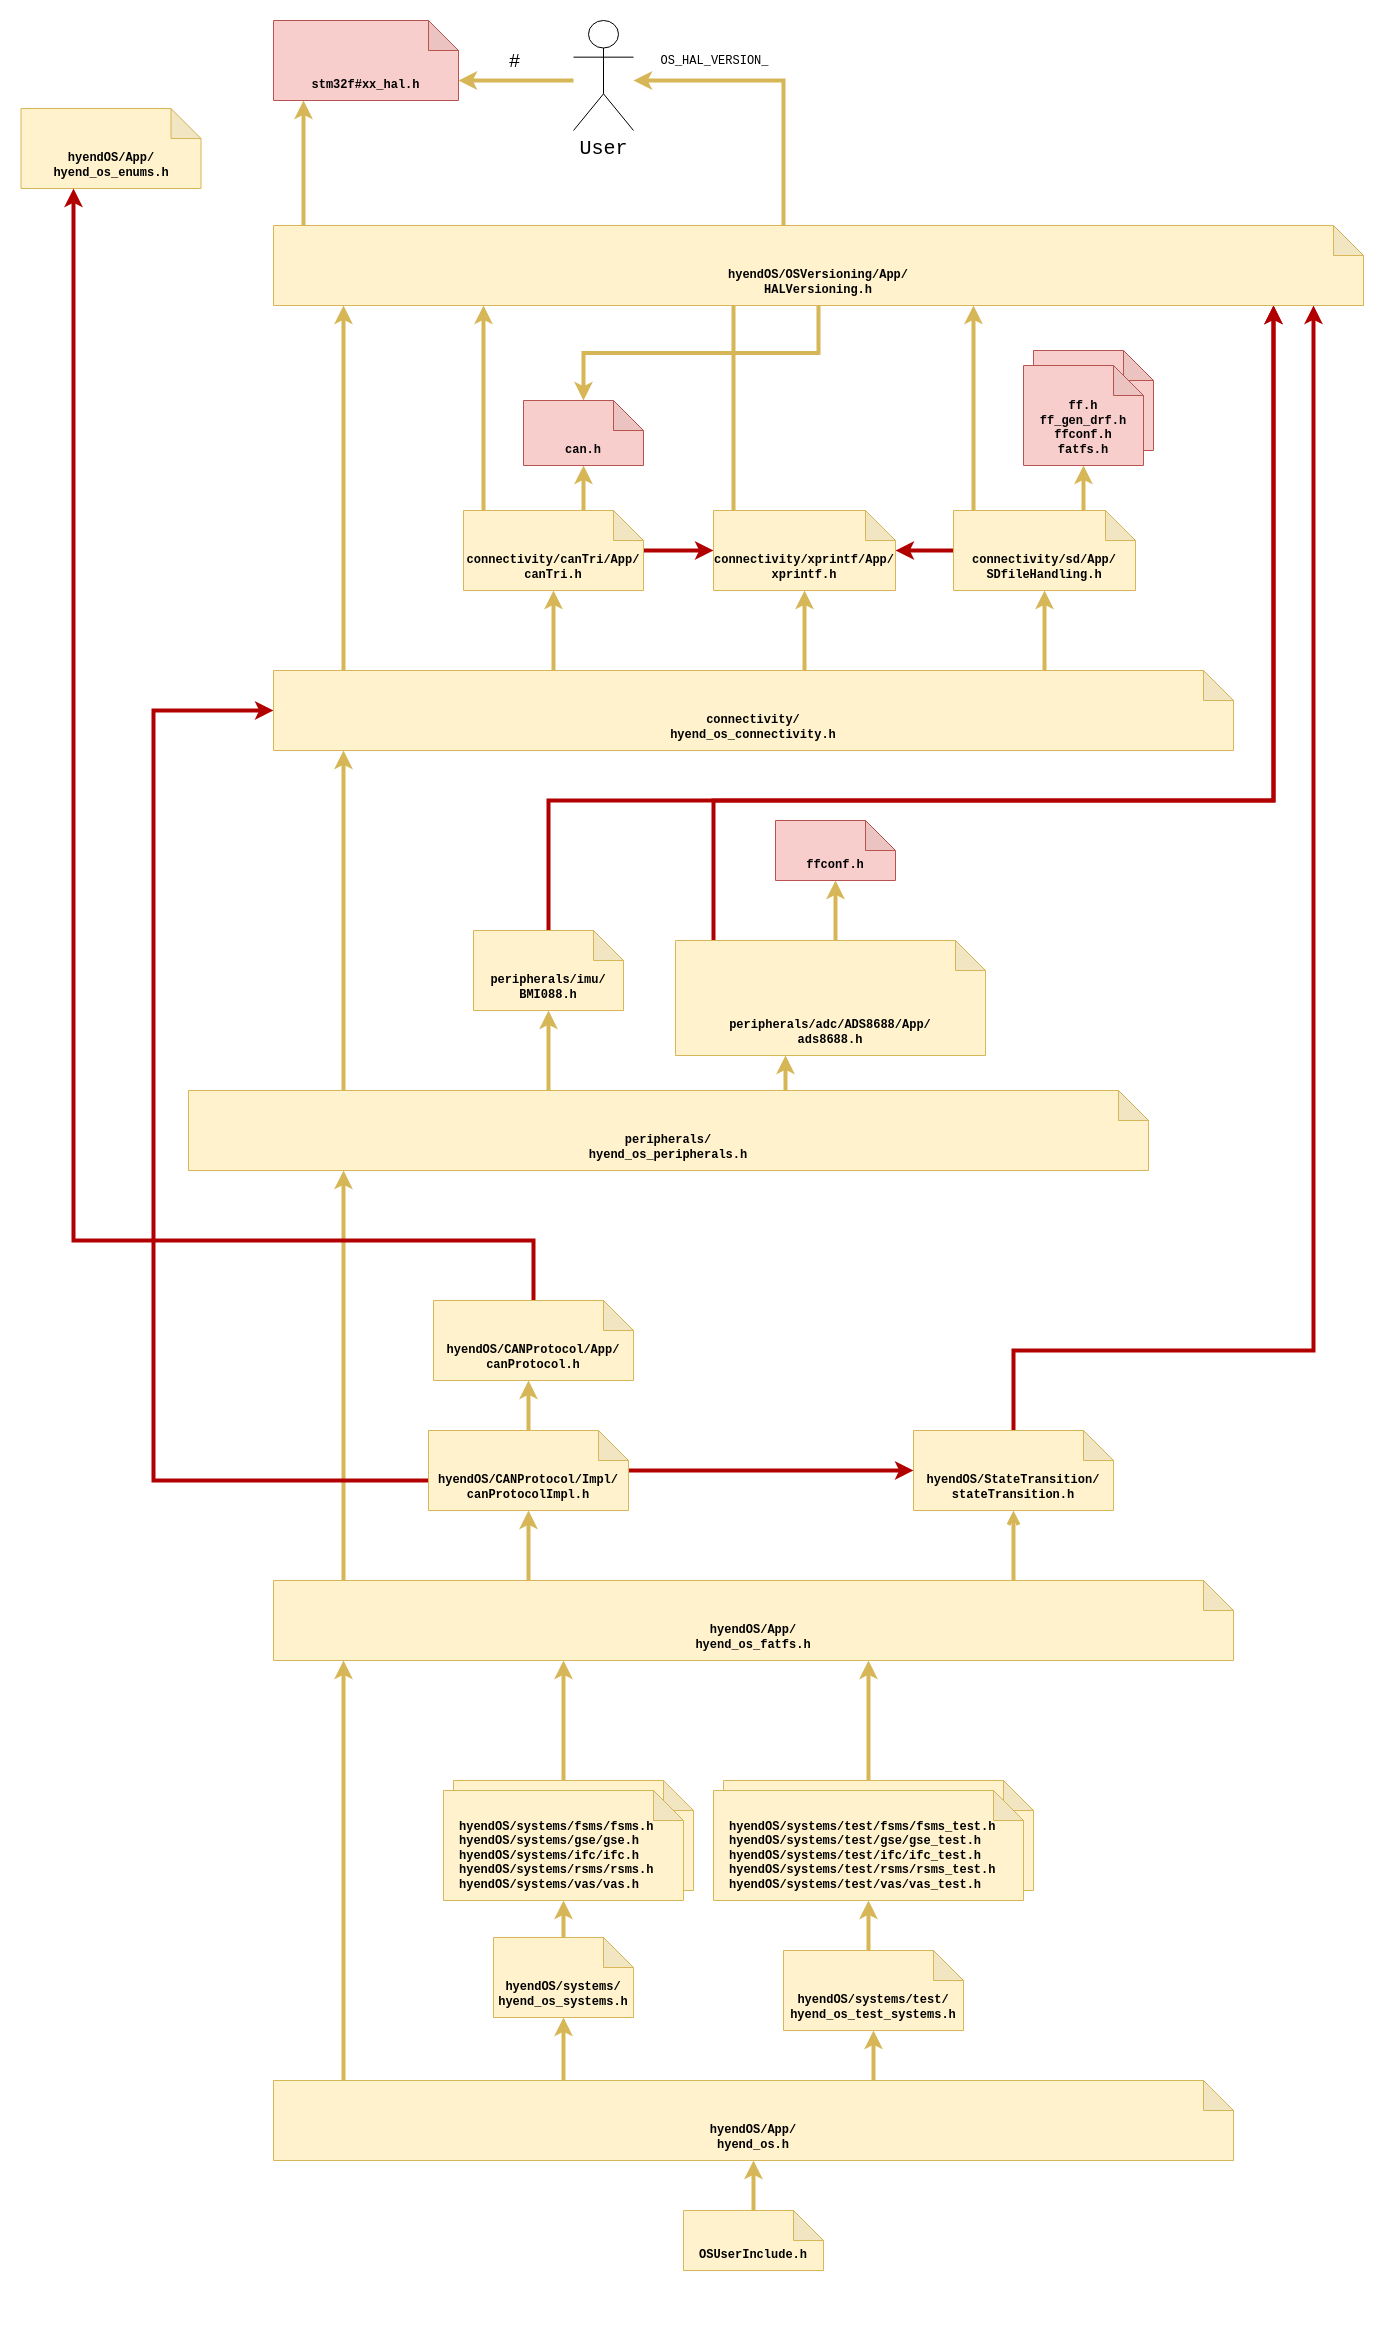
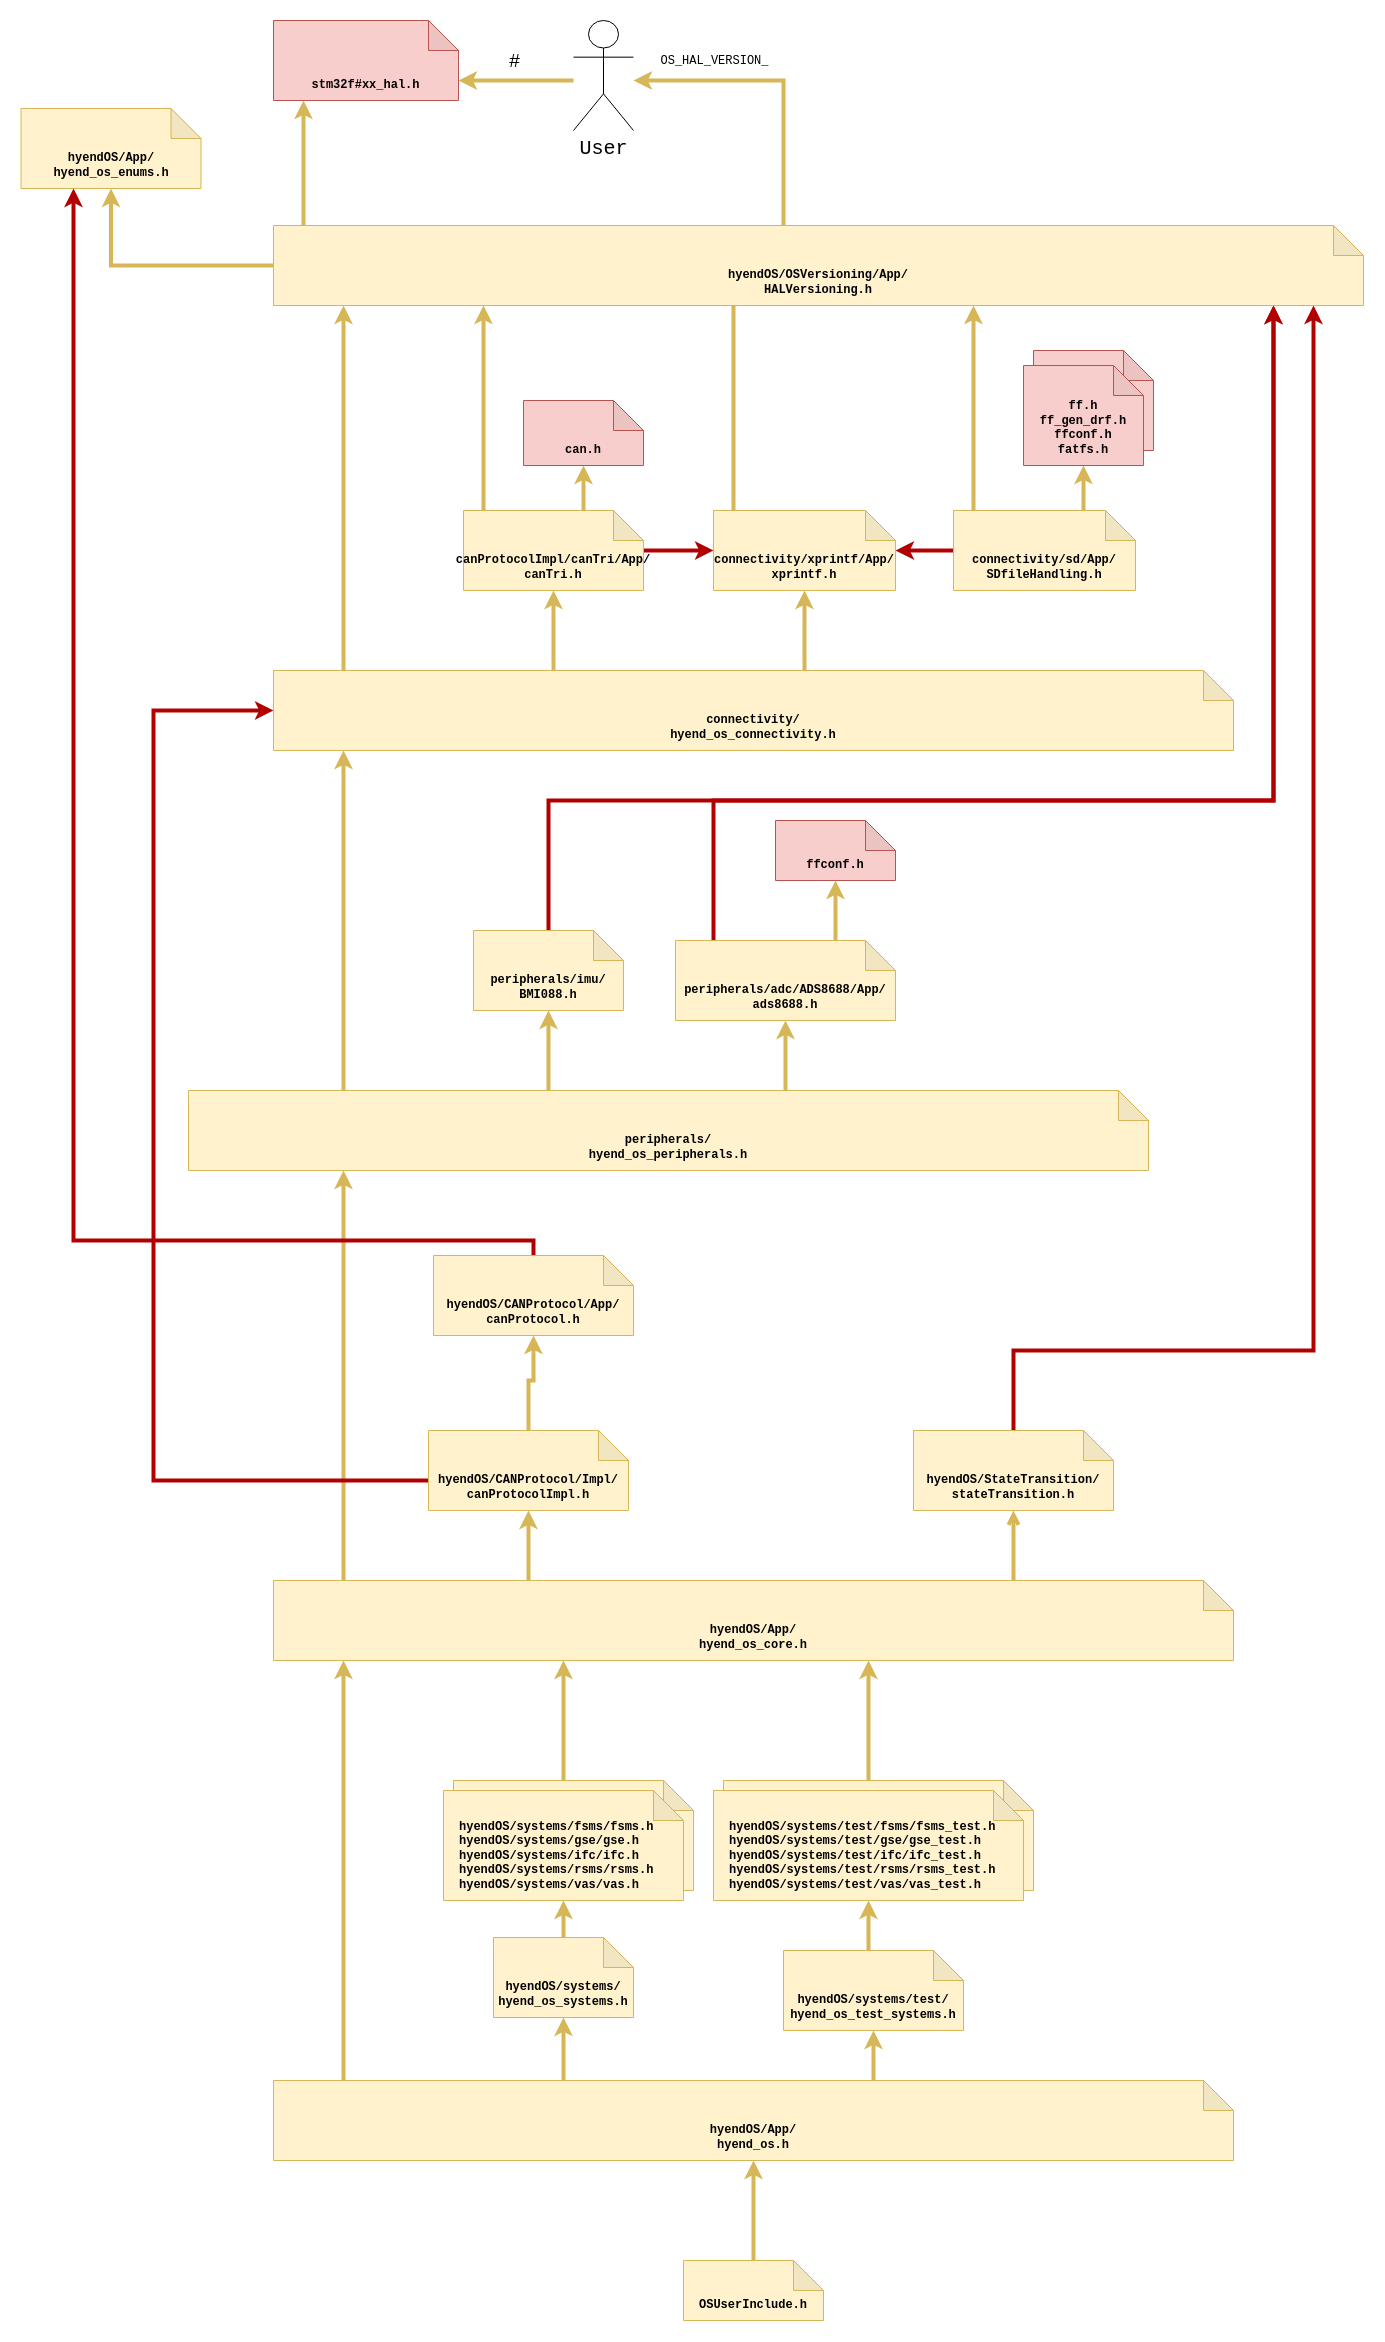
(708, 353) -> (160, 266)
(554, 567) -> (554, 567)
(1045, 636) -> none
(831, 998) -> (786, 981)
(534, 1341) -> (534, 1296)
(765, 1471) -> none
(754, 1637) -> (754, 1637)
(754, 2241) -> (754, 2291)
